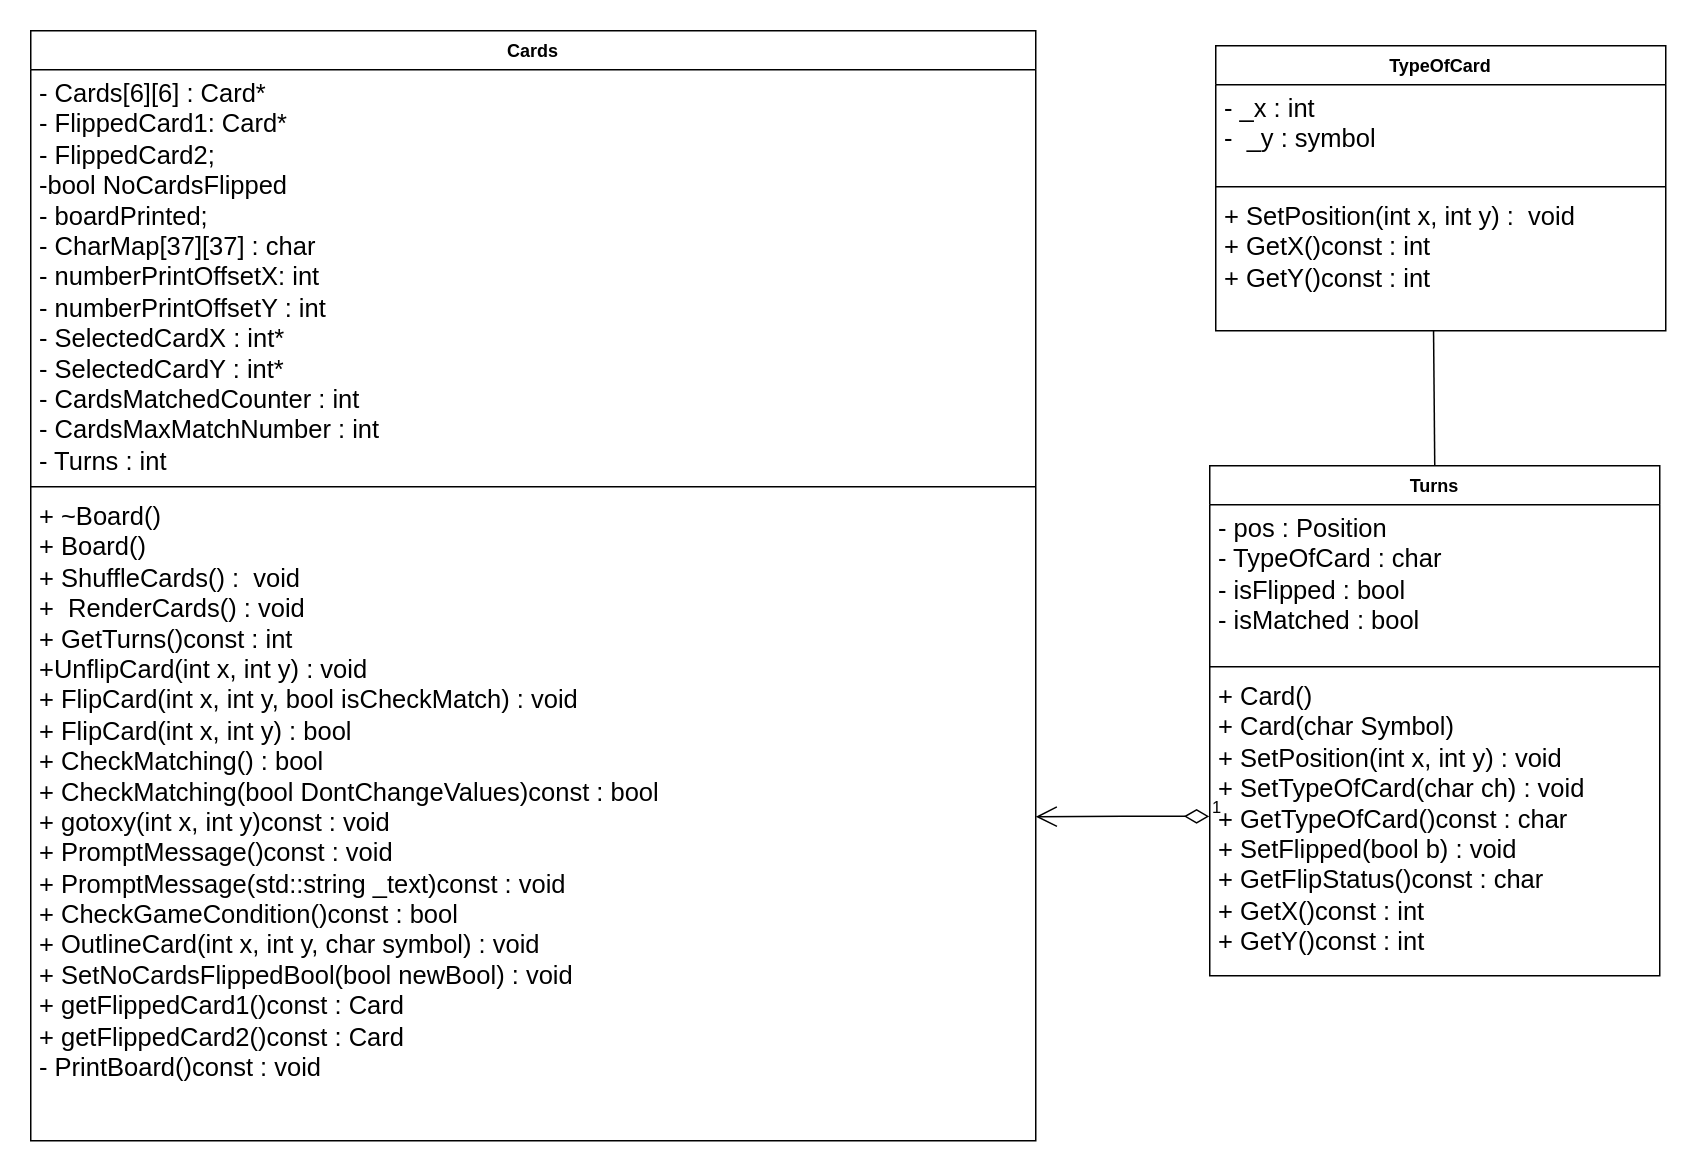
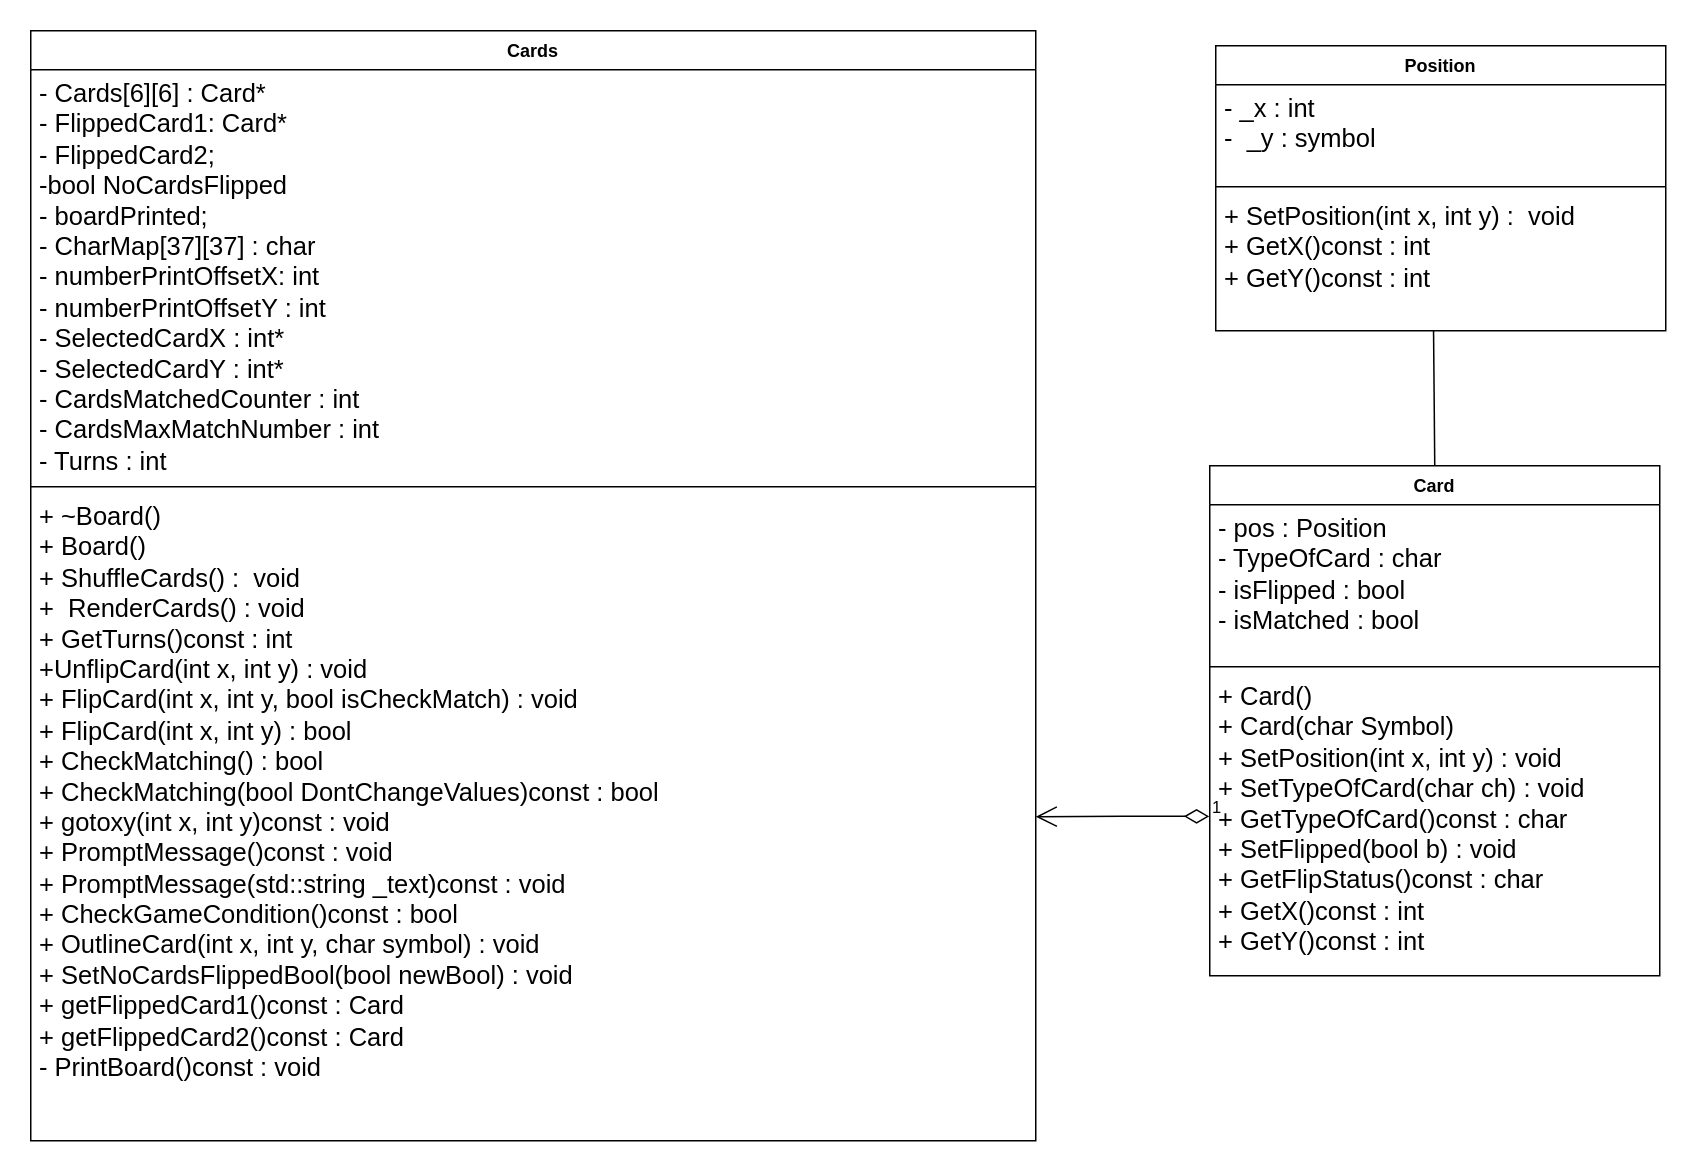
(1441, 67) -> (1441, 67)
(1435, 487) -> (1435, 487)
